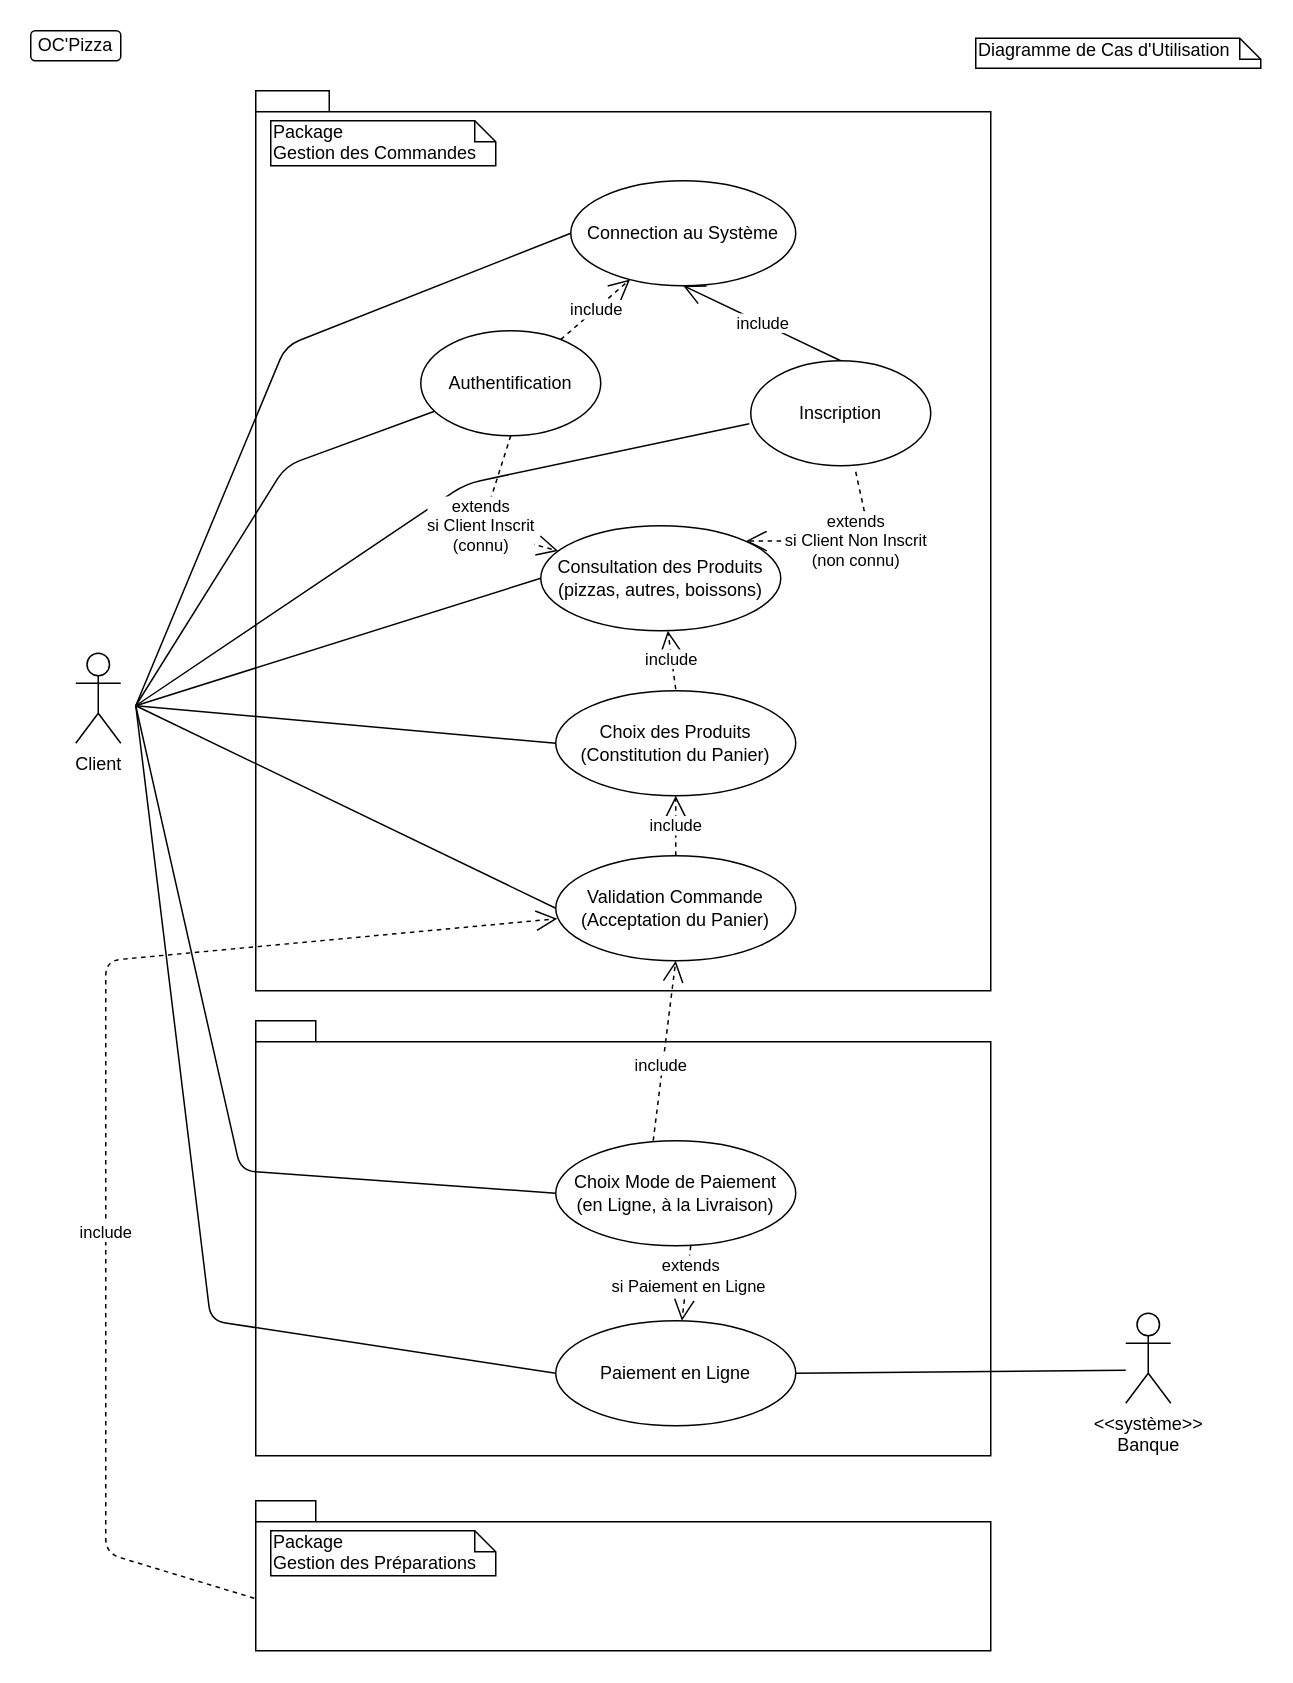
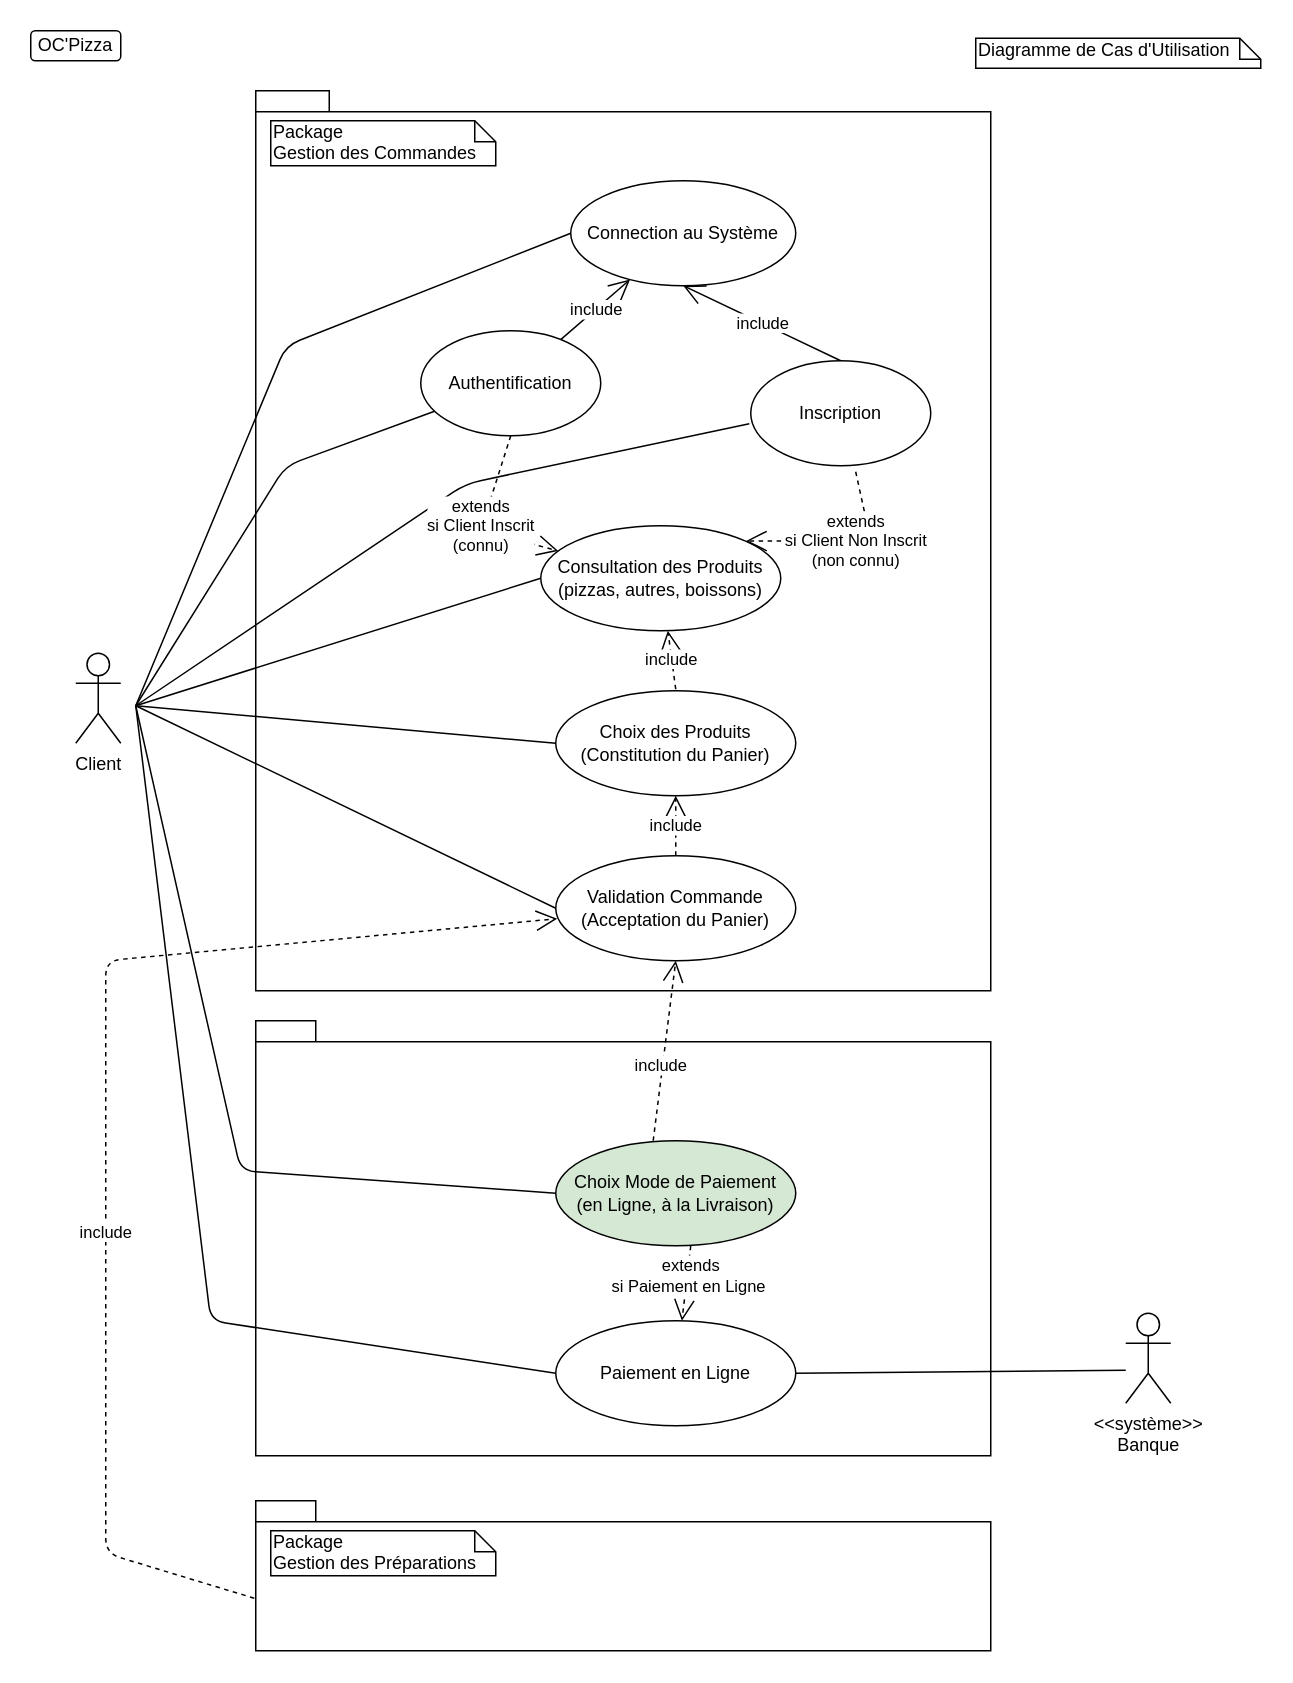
(616, 292) -> (616, 292)
(676, 1193) -> (676, 1193)
